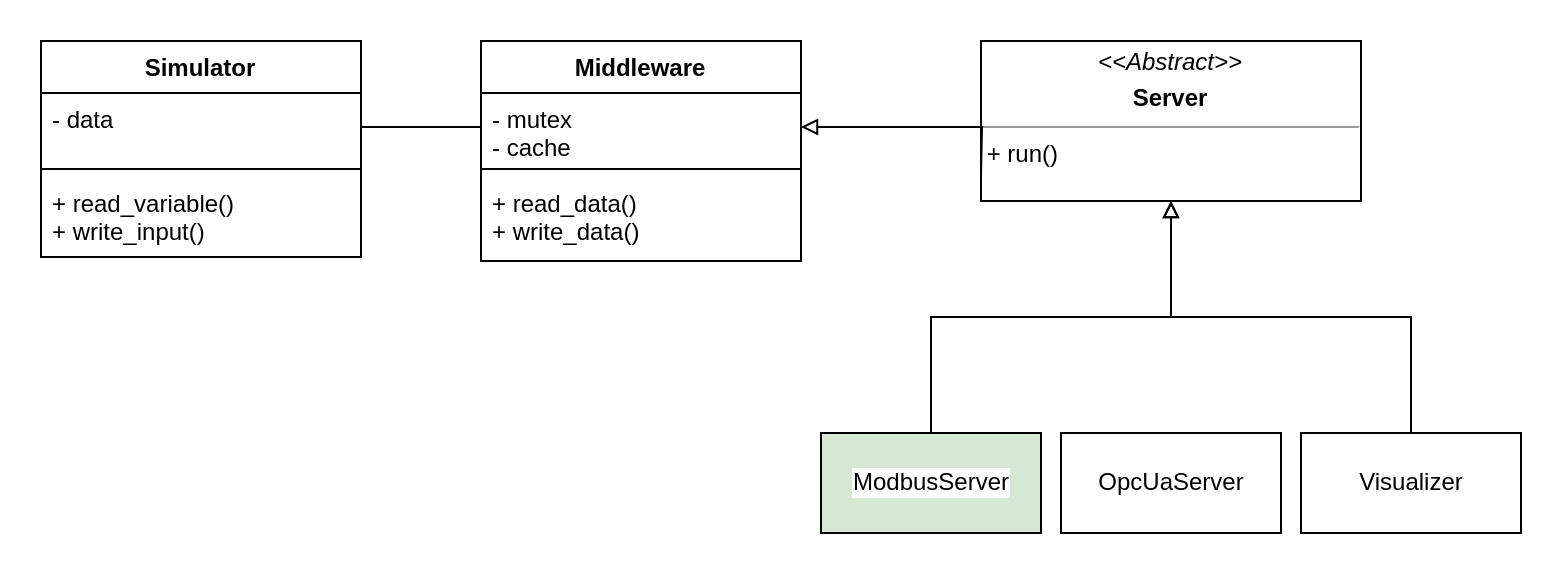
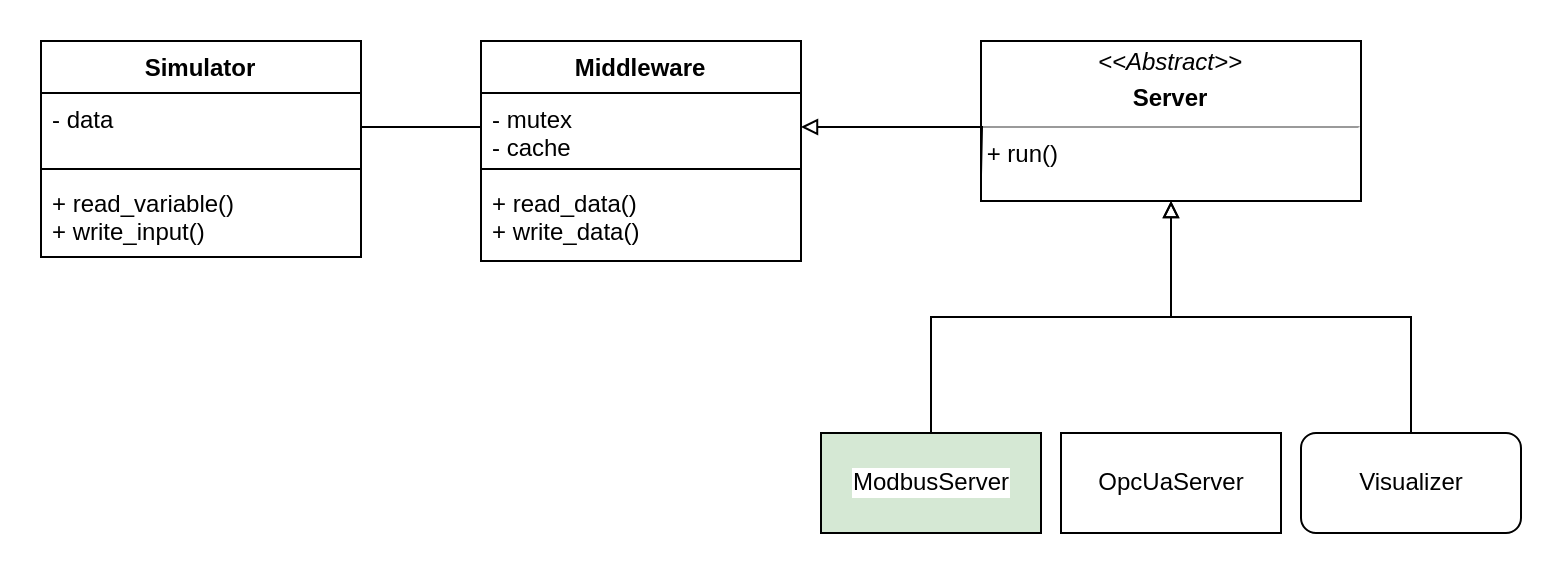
(1411, 483) -> (1411, 483)
